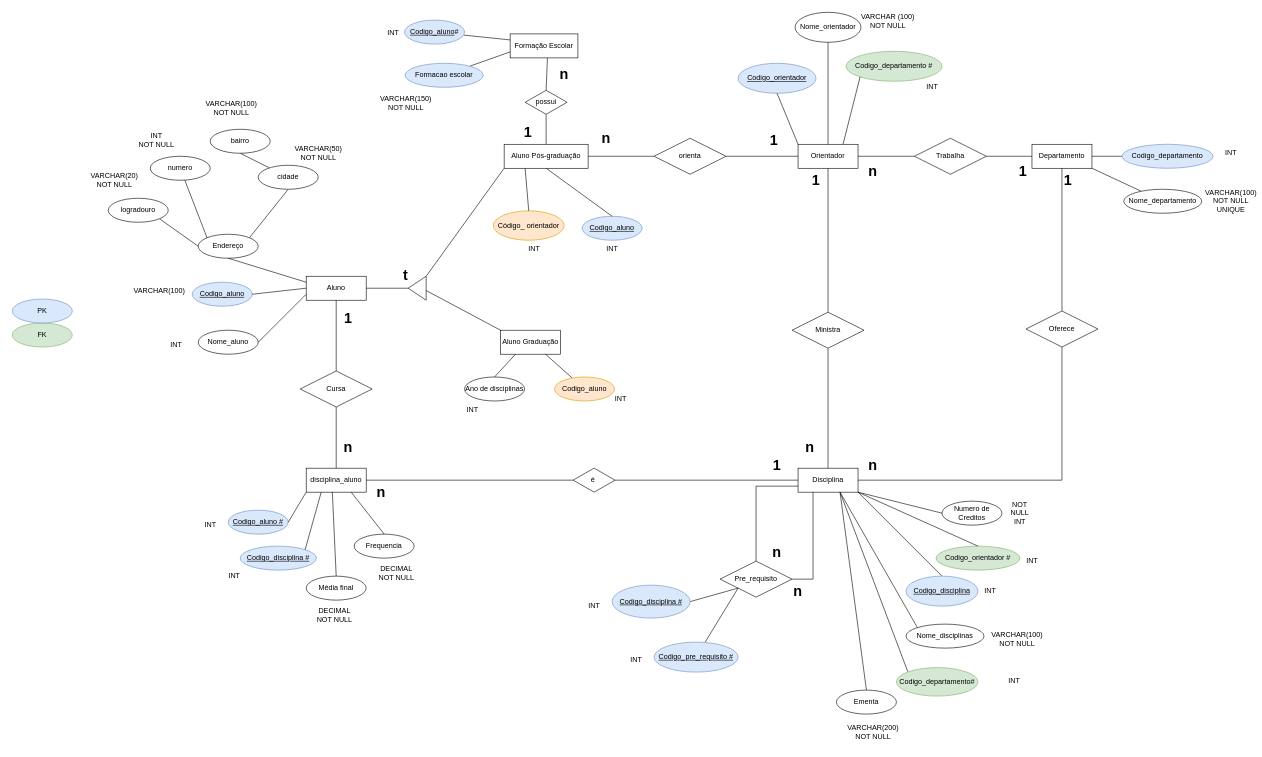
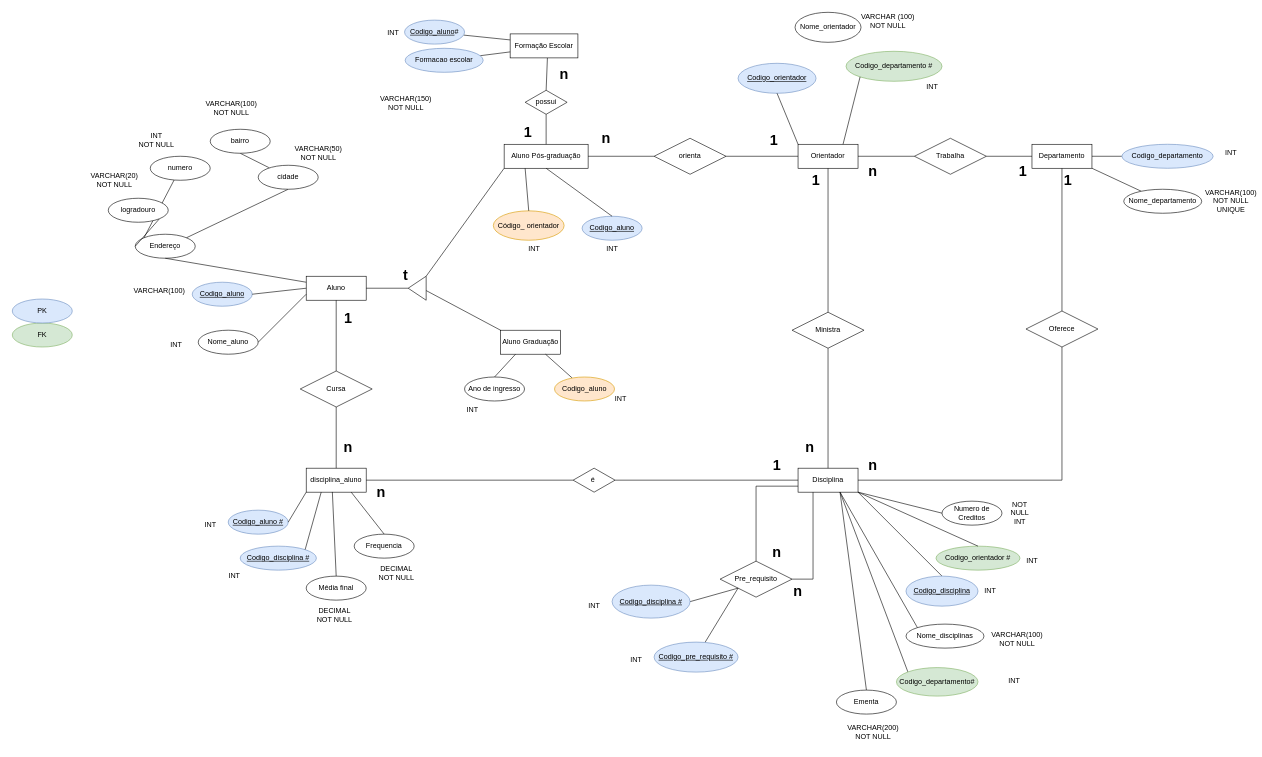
(444, 75) -> (444, 60)
(828, 93) -> none
(228, 246) -> (165, 246)
(495, 389) -> (495, 389)
